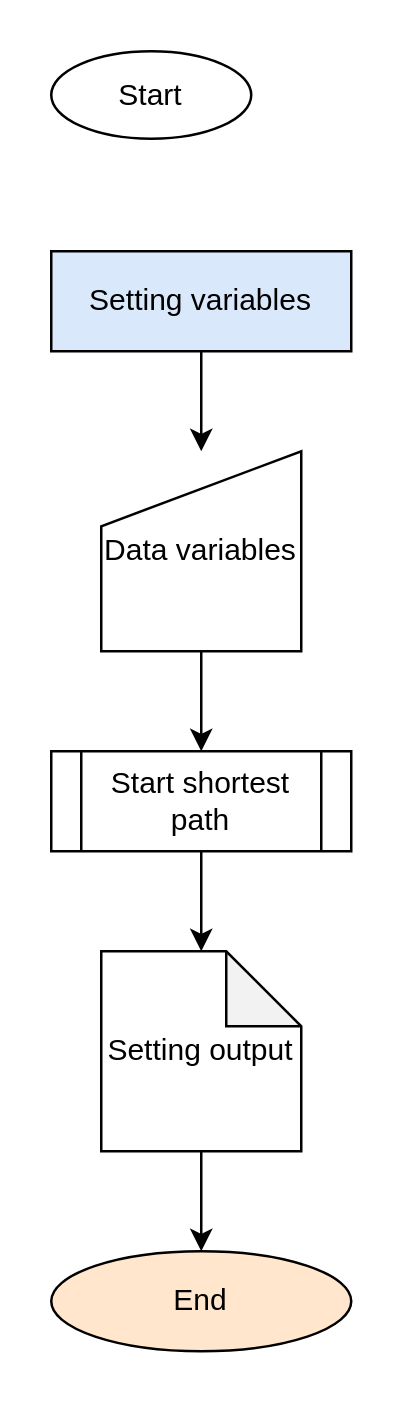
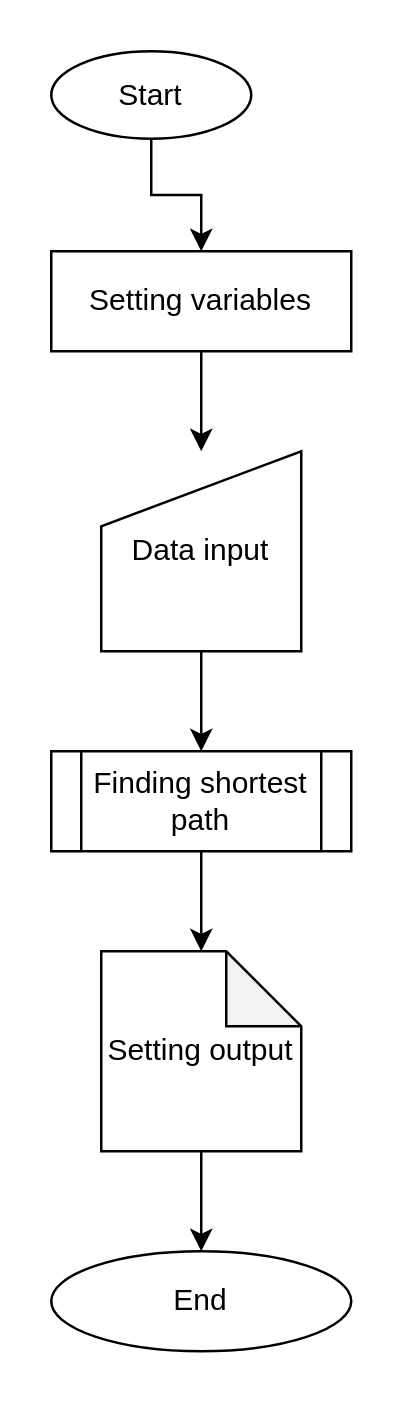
none -> (168, 195)
(201, 301) -> (201, 301)
(201, 551) -> (201, 551)
(201, 801) -> (201, 801)
(201, 1301) -> (201, 1301)
